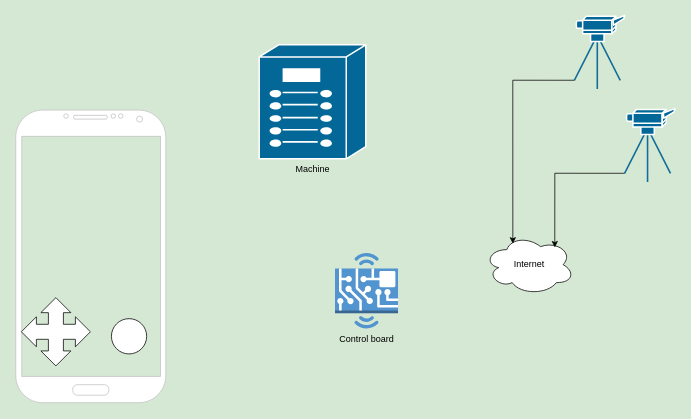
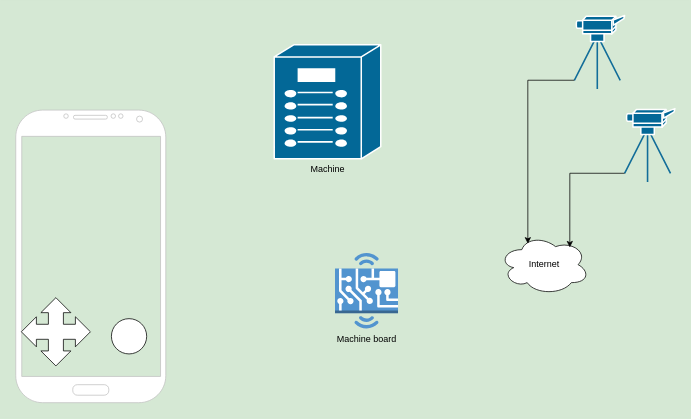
(312, 102) -> (327, 102)
(529, 264) -> (544, 264)
(367, 339) -> (367, 339)
